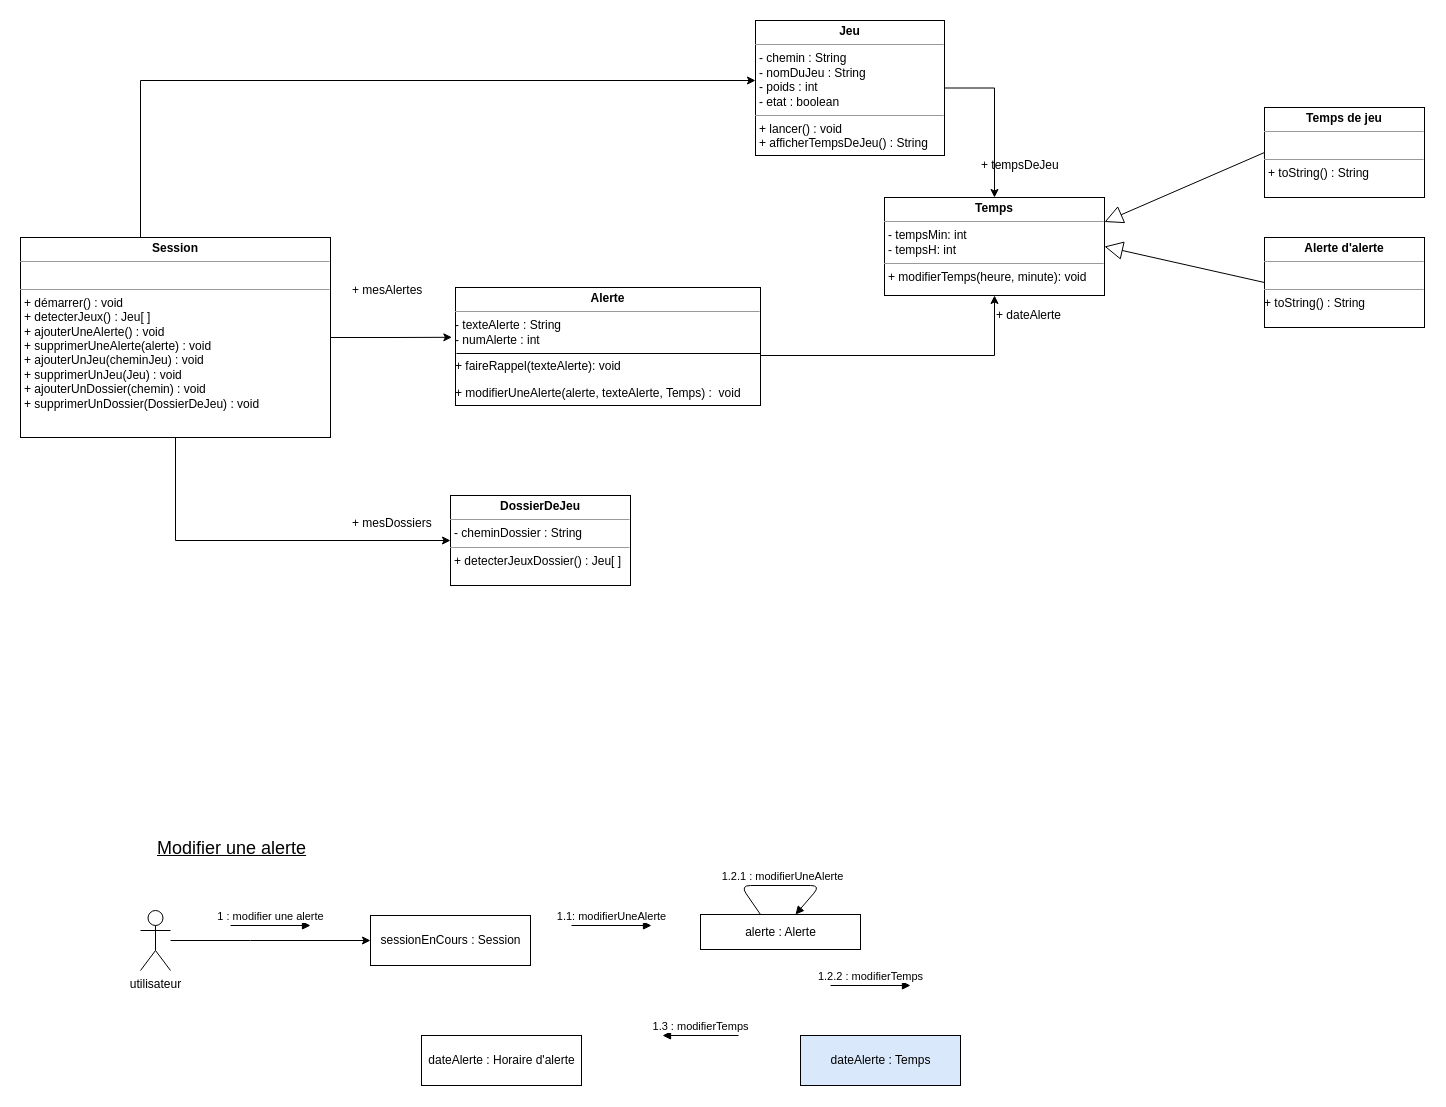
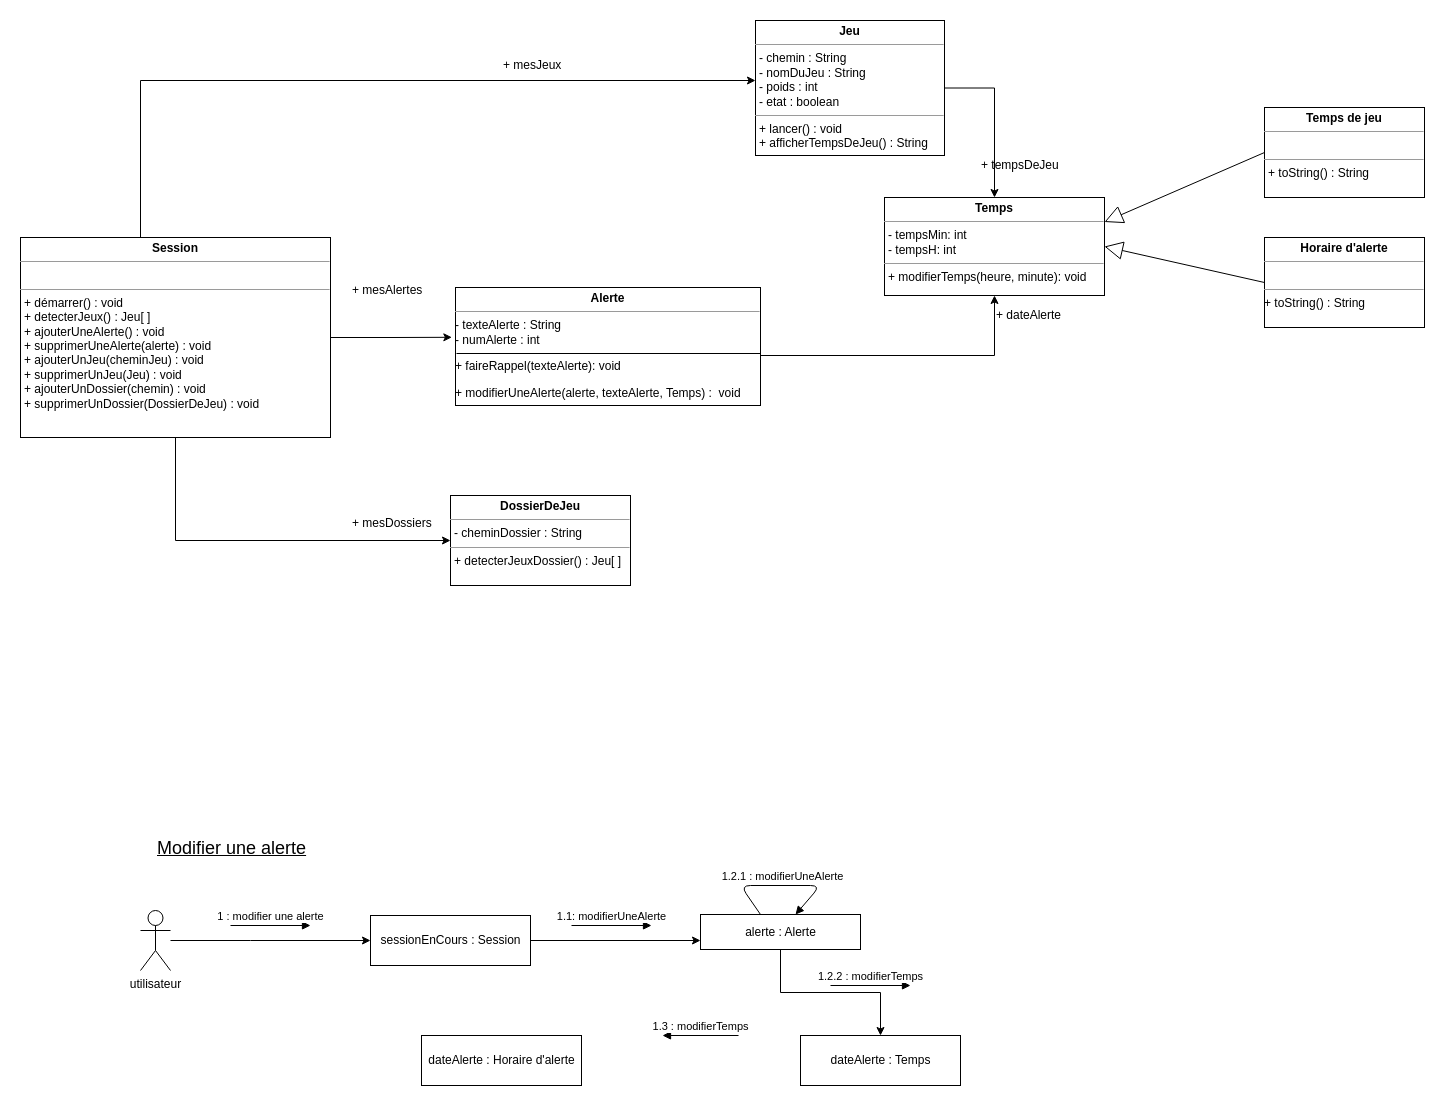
none -> (542, 66)
(1326, 252) -> (1326, 252)
none -> (612, 941)
none -> (827, 993)
(881, 1061) -> (881, 1061)
